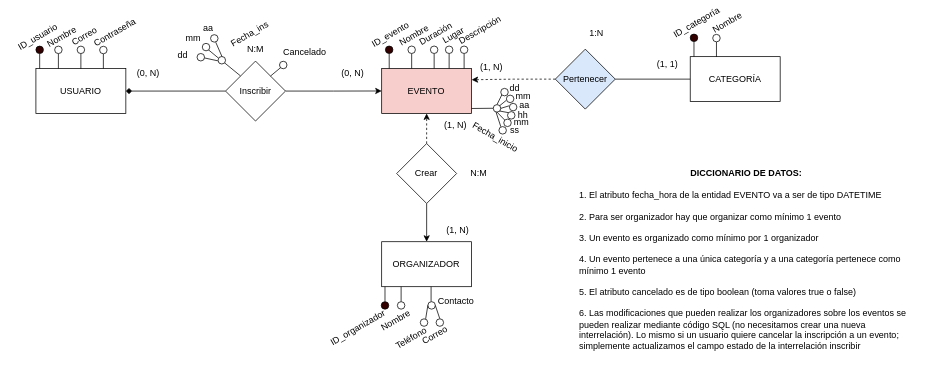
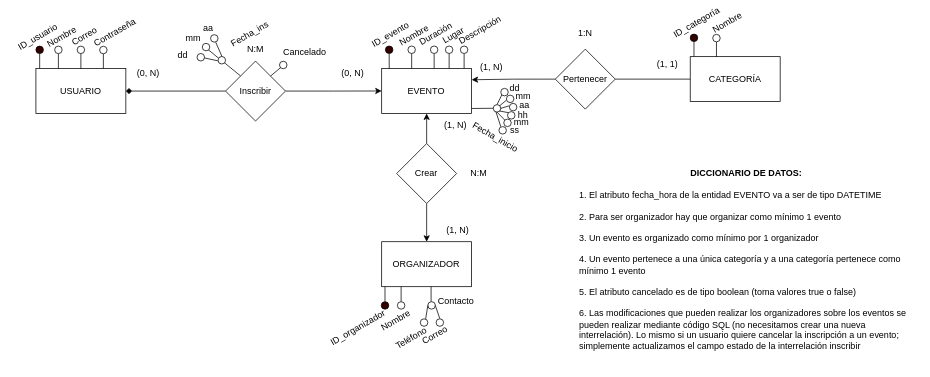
(597, 33) -> (585, 33)
(516, 79) -> (516, 79)
(585, 79) -> (585, 79)
(427, 91) -> (427, 91)
(427, 130) -> (427, 130)
